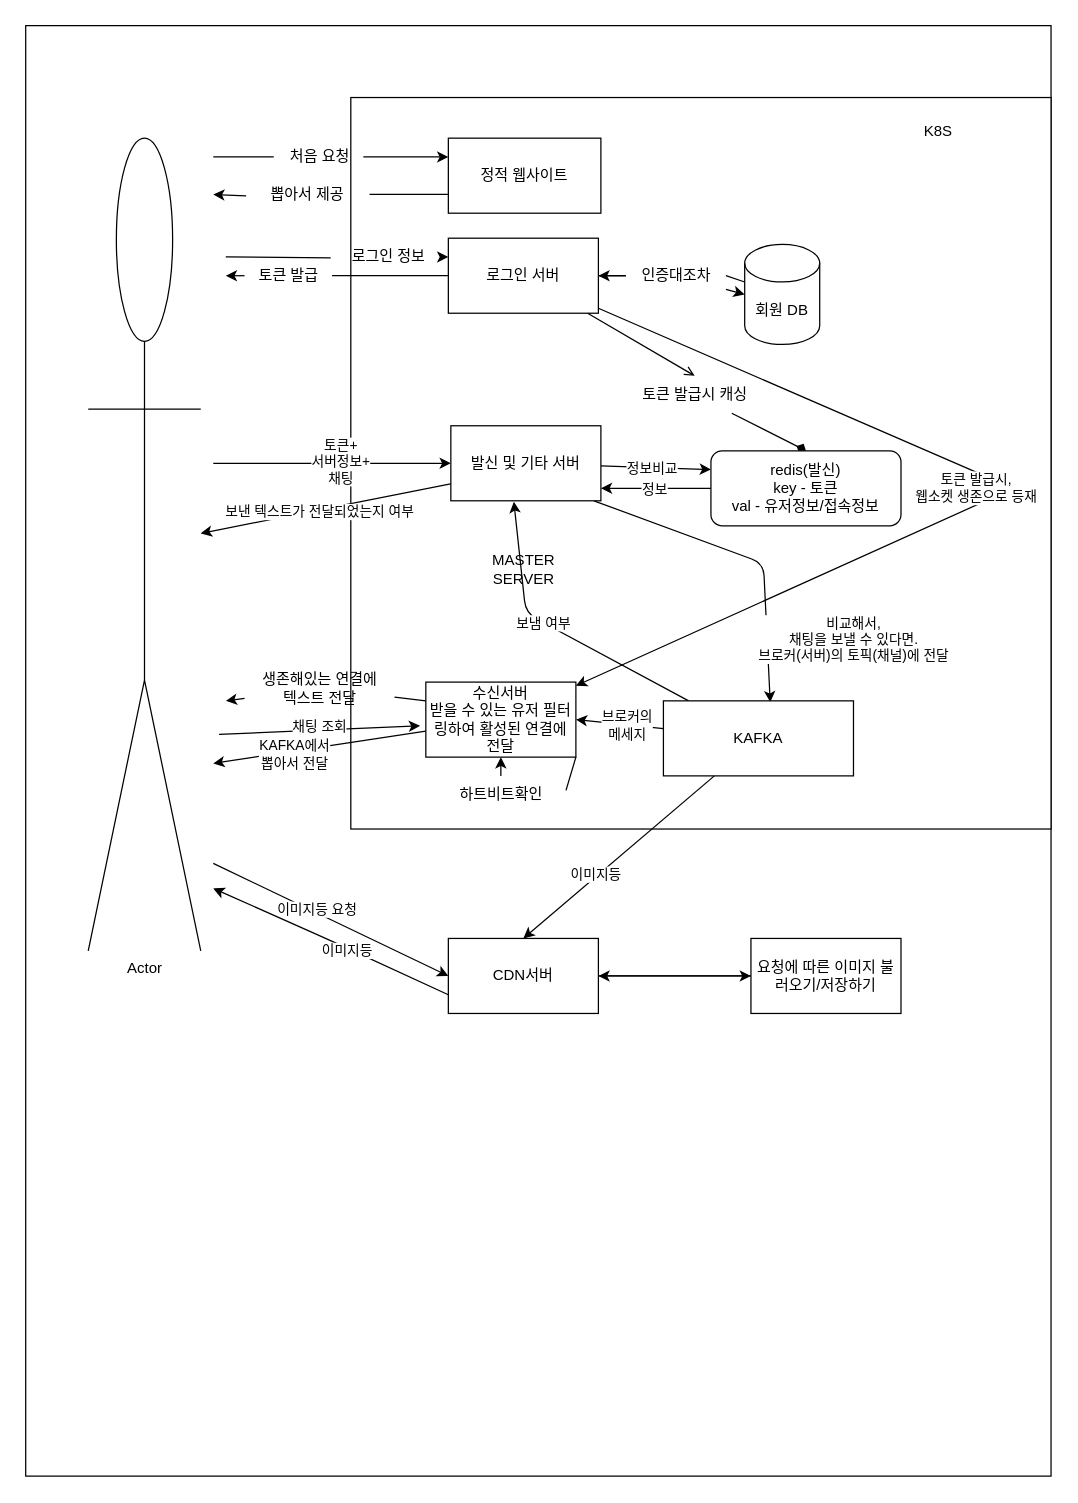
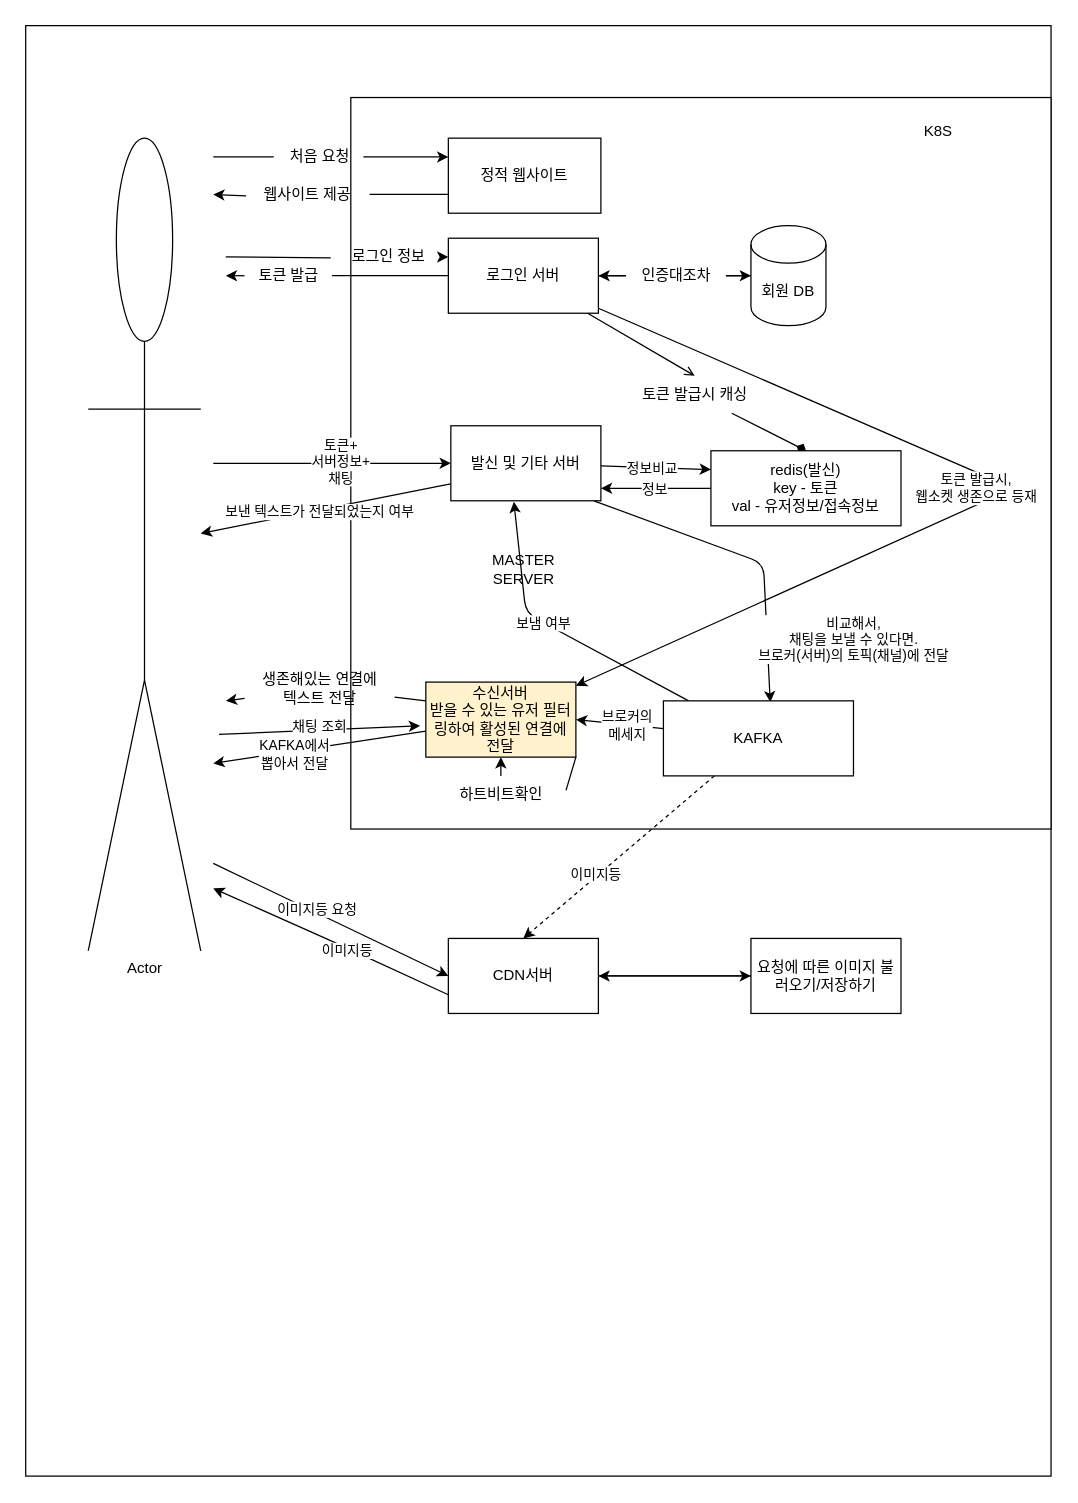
(308, 194) -> (308, 194)
(782, 294) -> (788, 276)
(806, 488) -> (806, 488)
(501, 719) -> (501, 719)
(662, 820) -> (662, 820)
